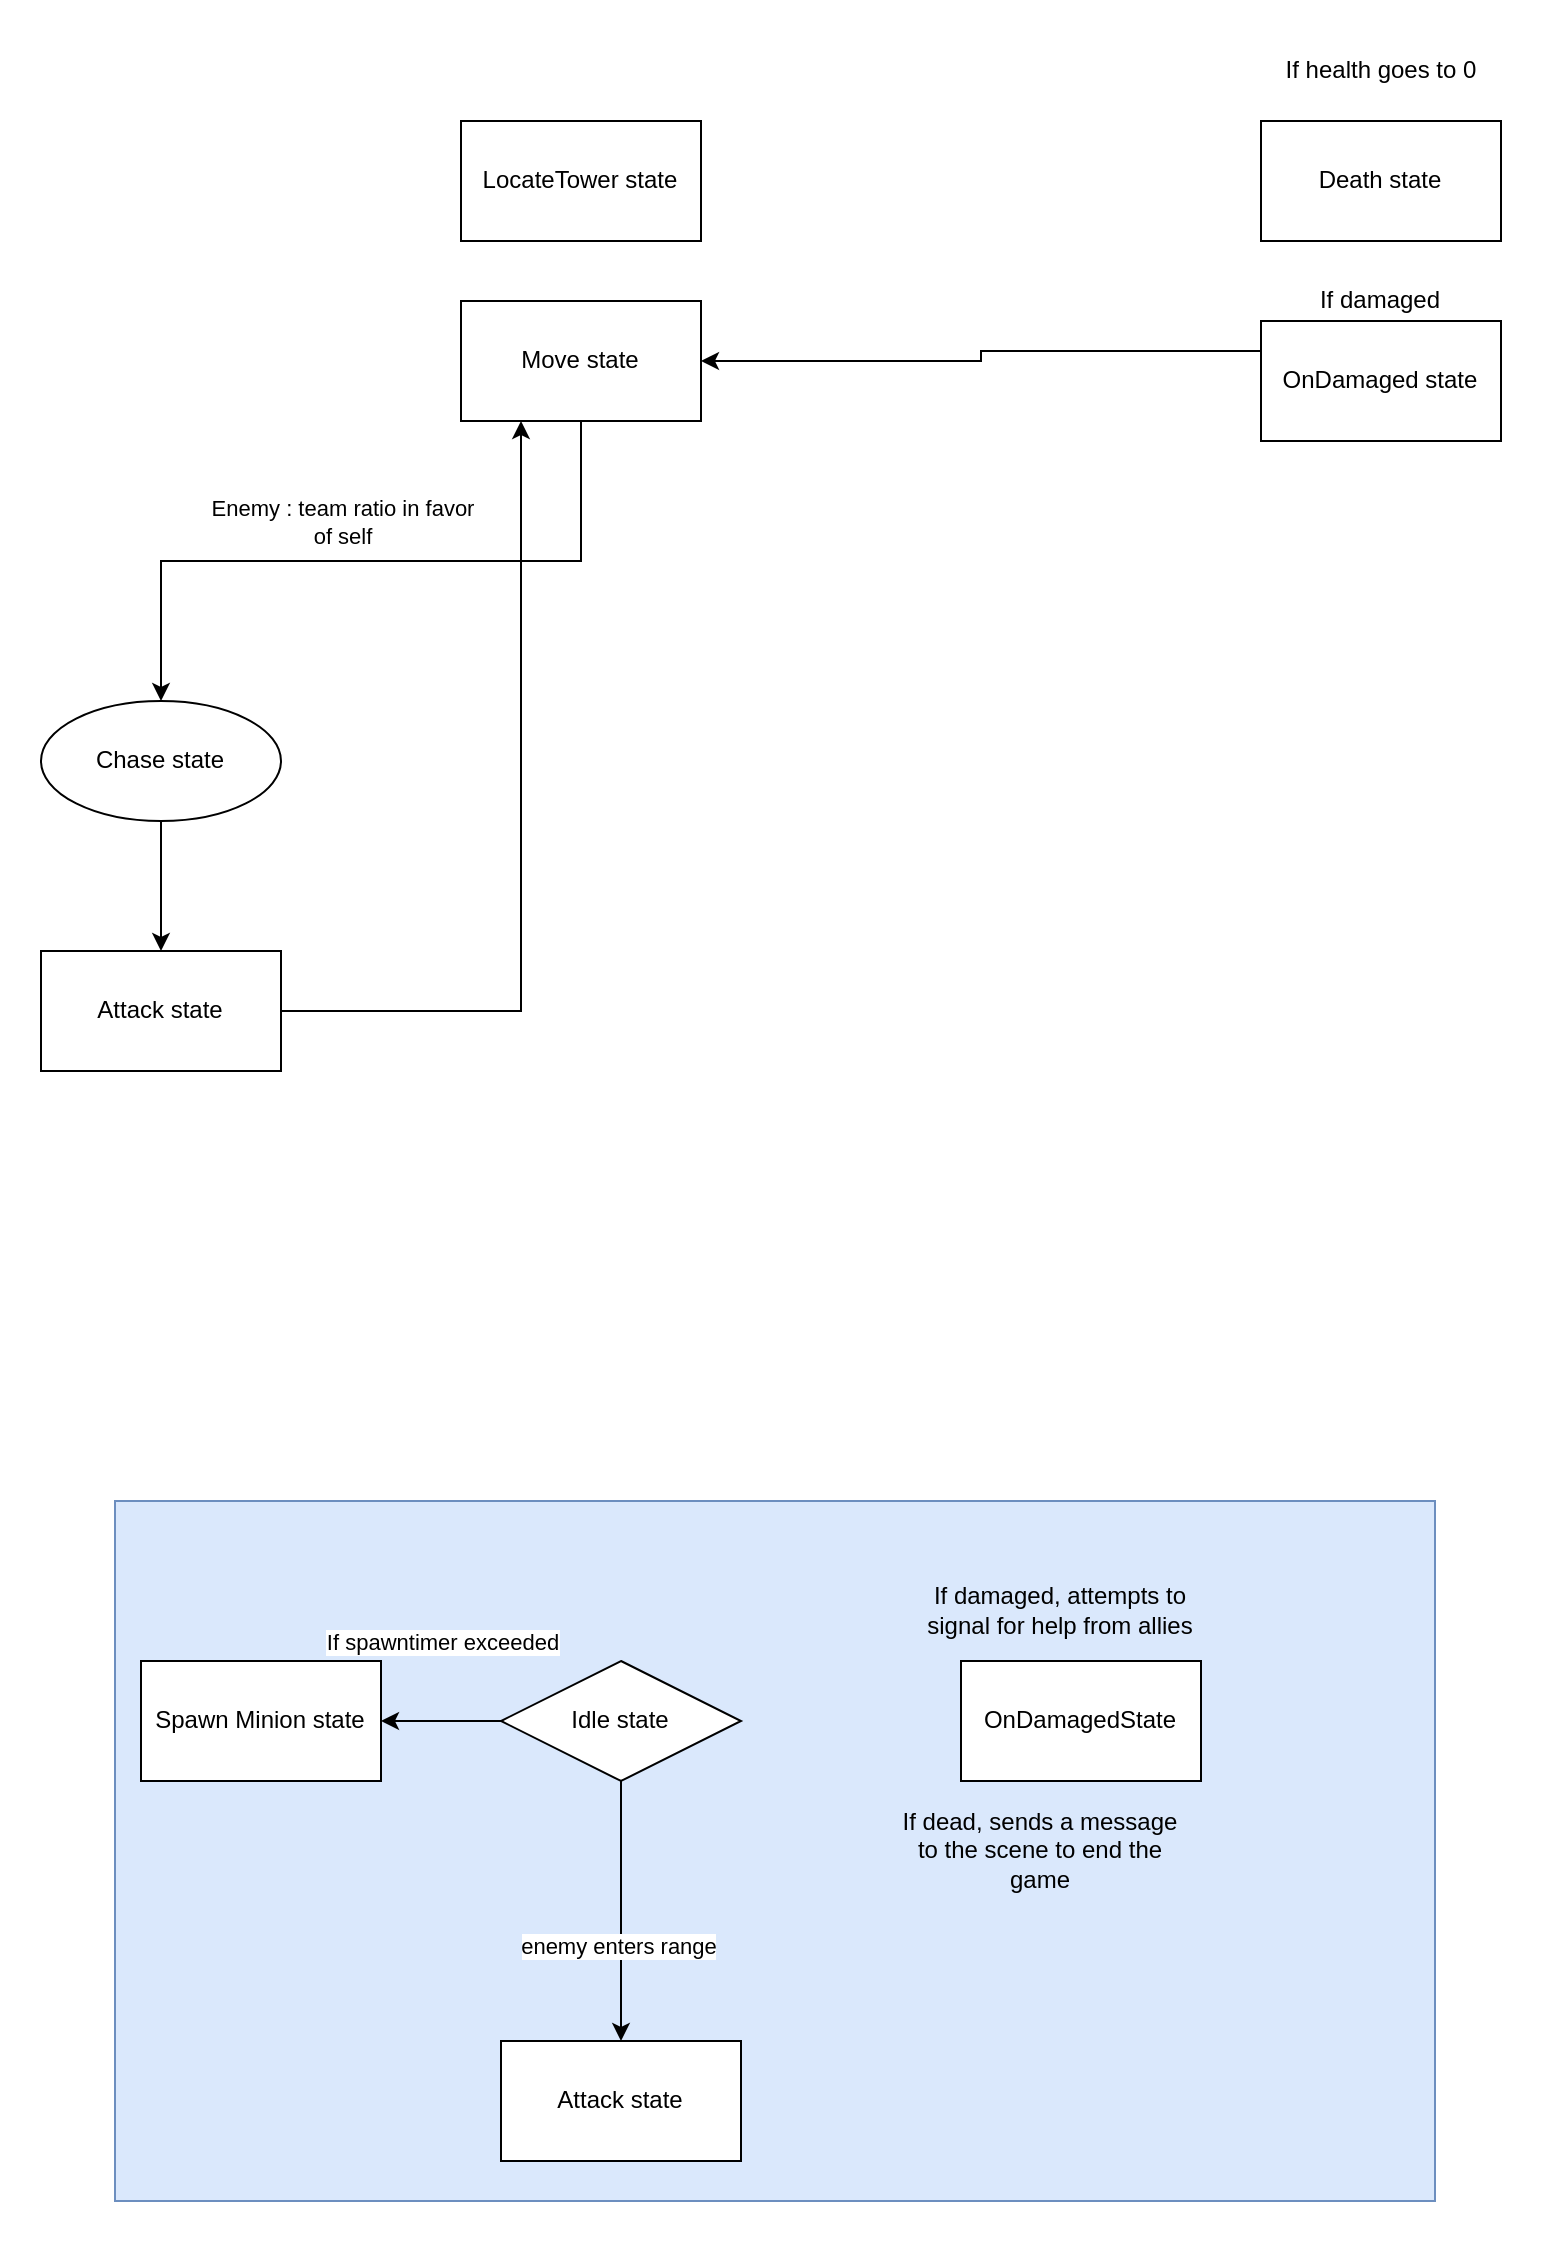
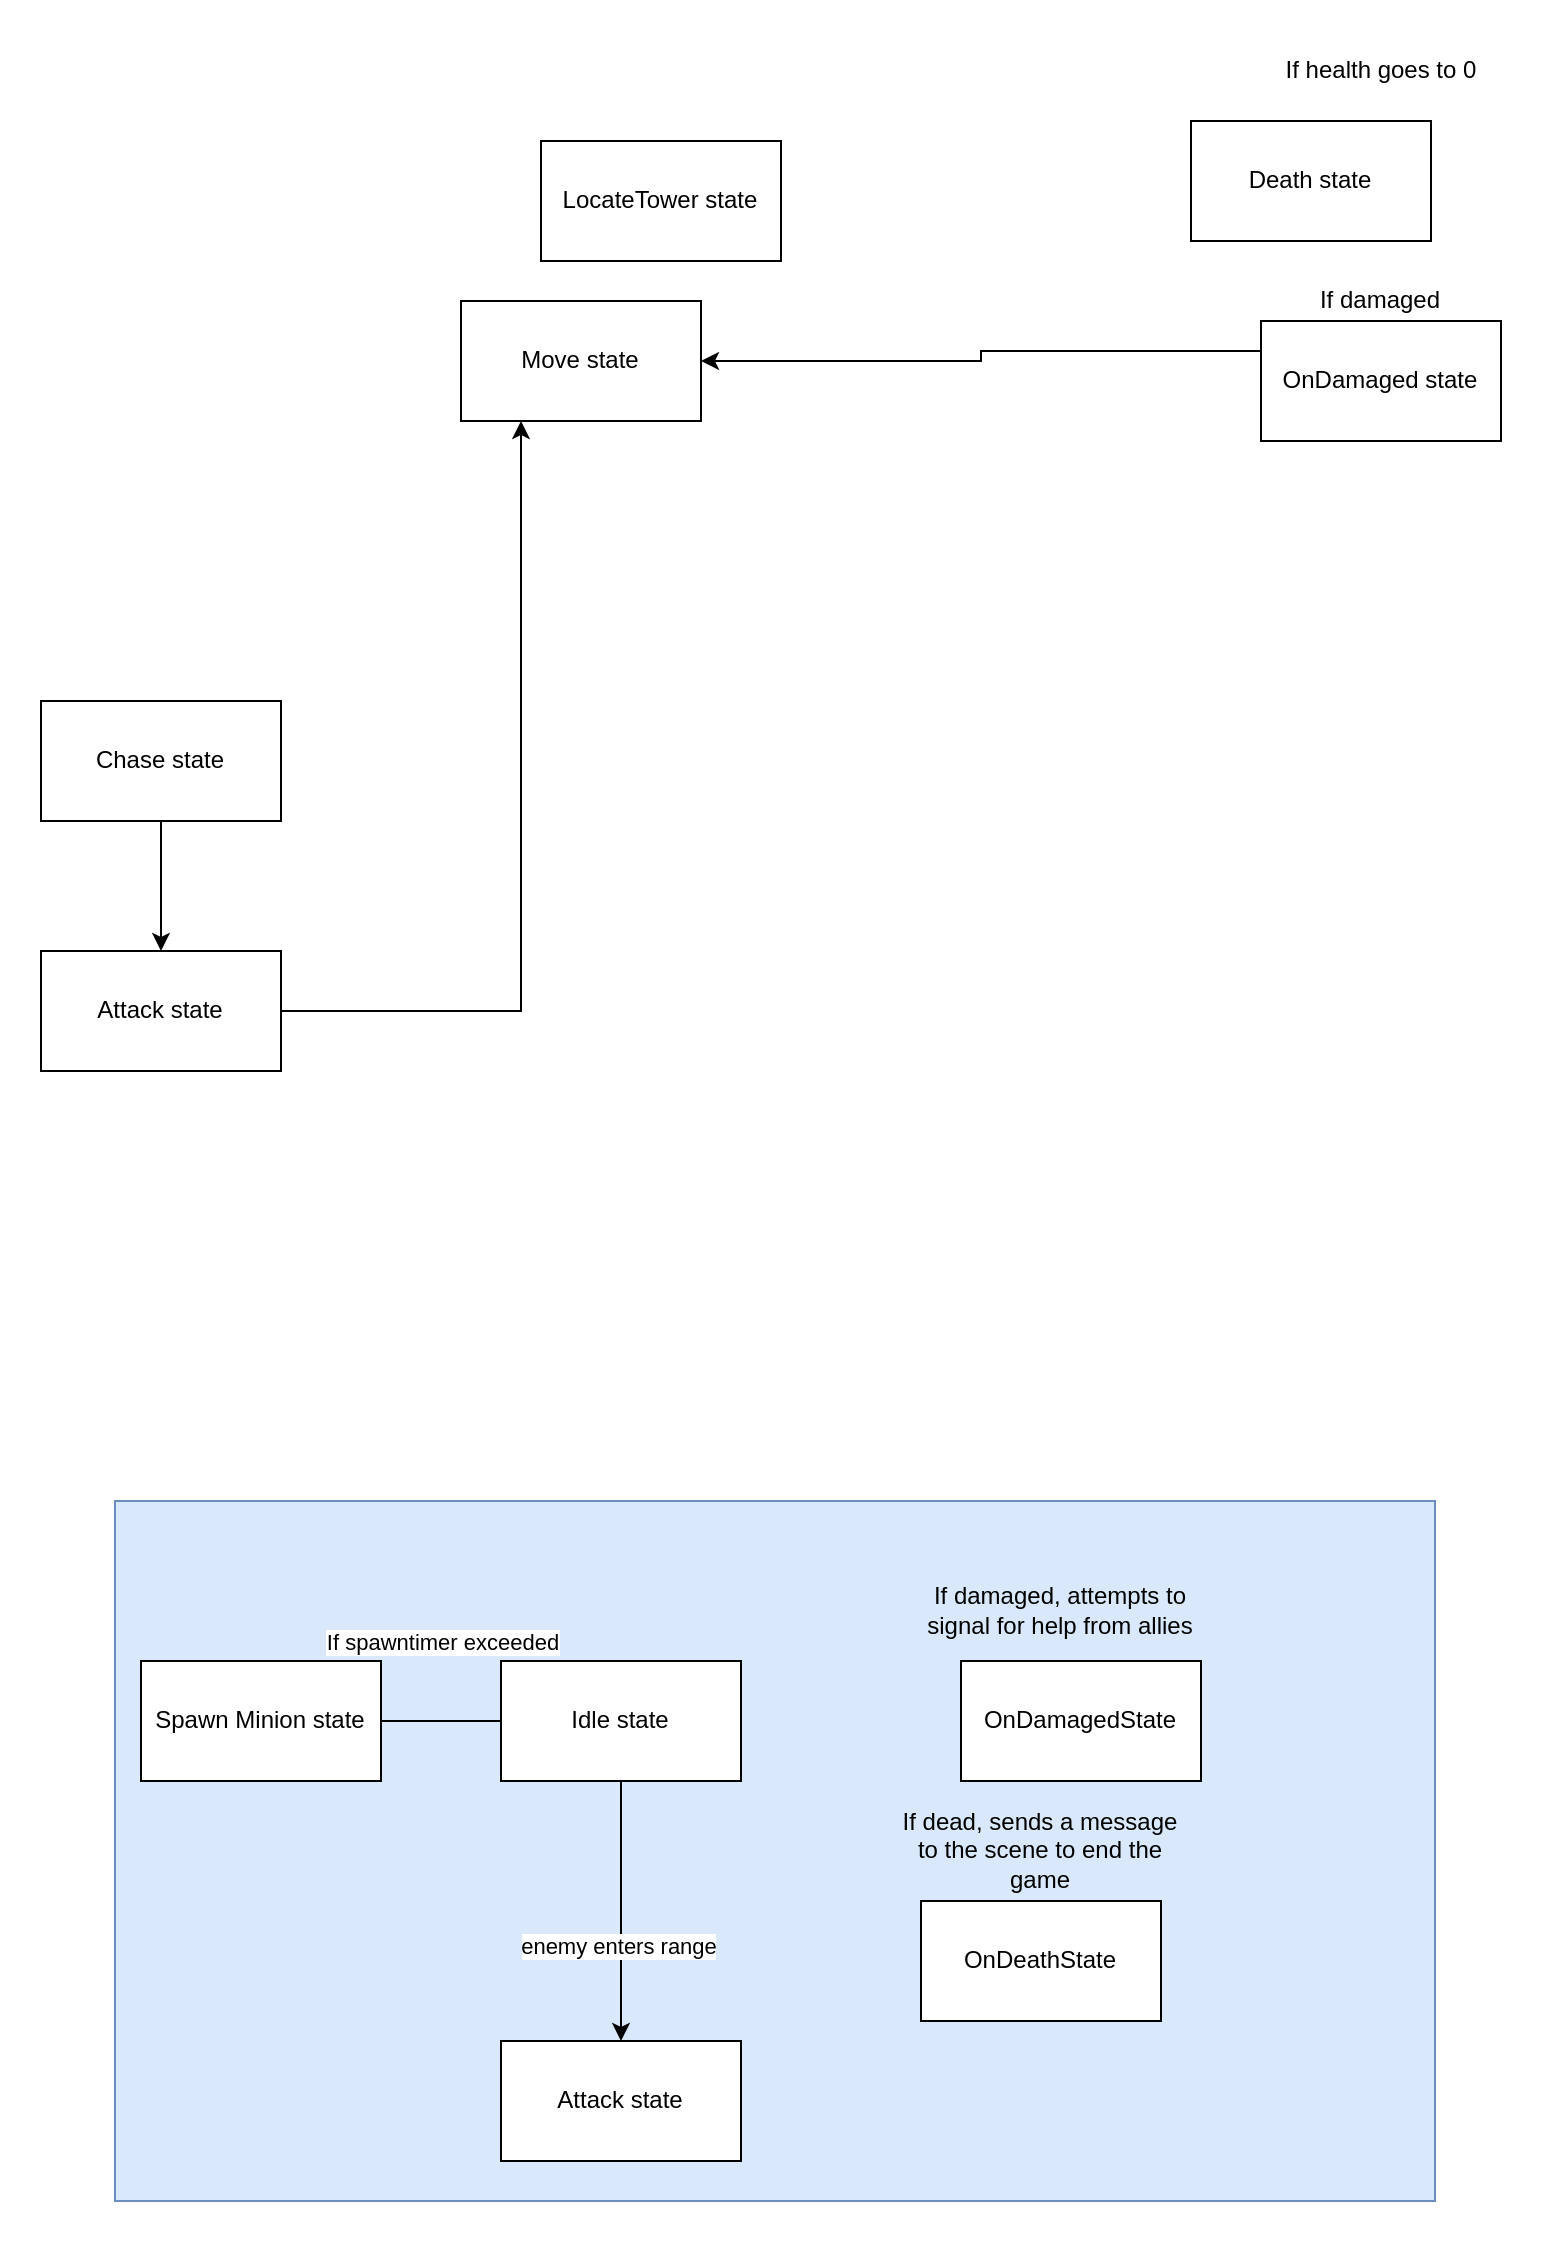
(581, 181) -> (661, 201)
(1381, 181) -> (1311, 181)
(378, 561) -> none
(161, 761) -> (161, 761)
(396, 1721) -> (390, 1721)
(621, 1721) -> (621, 1721)
none -> (1041, 1961)
